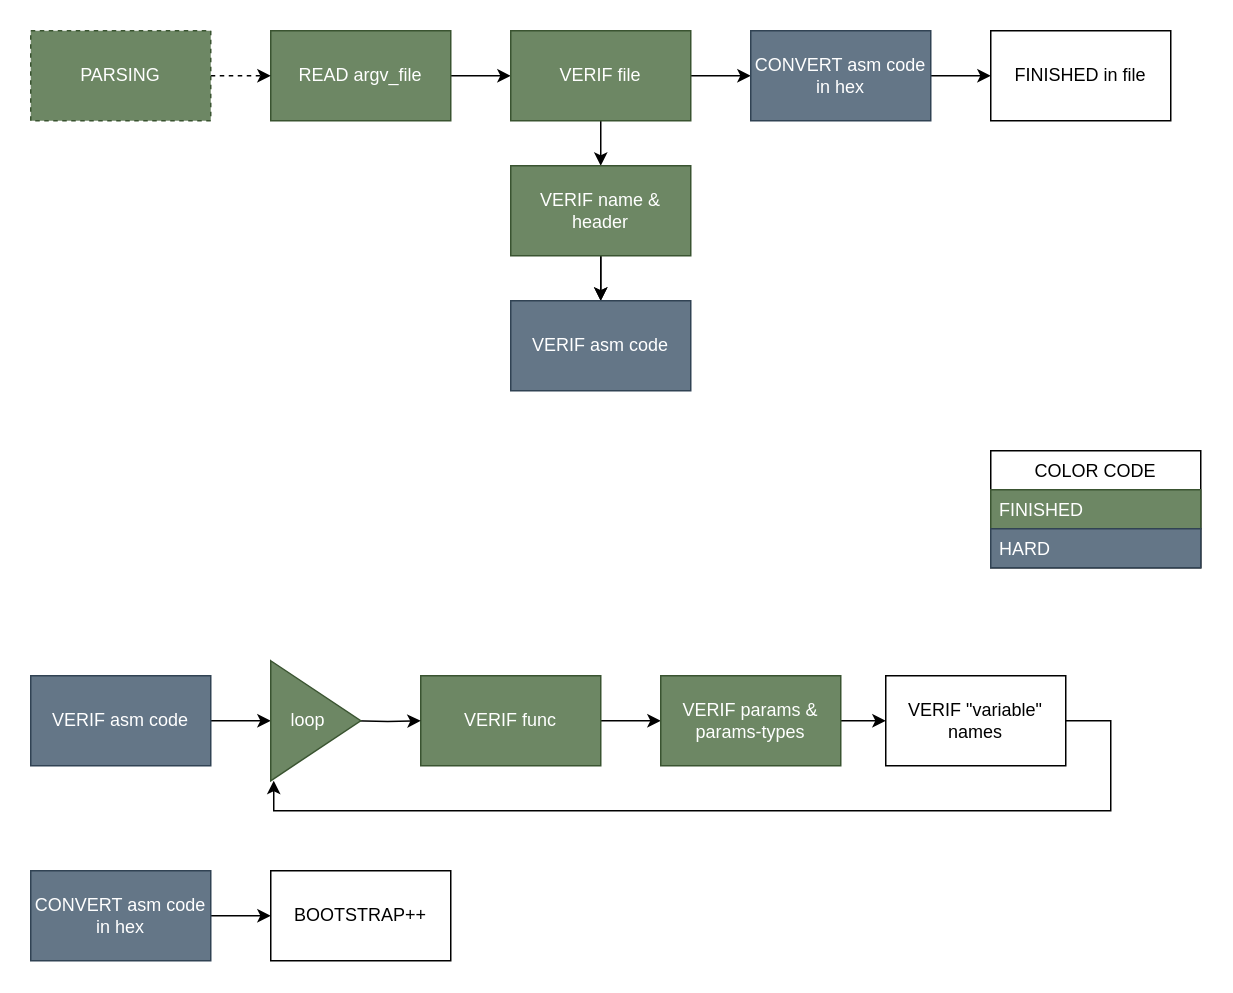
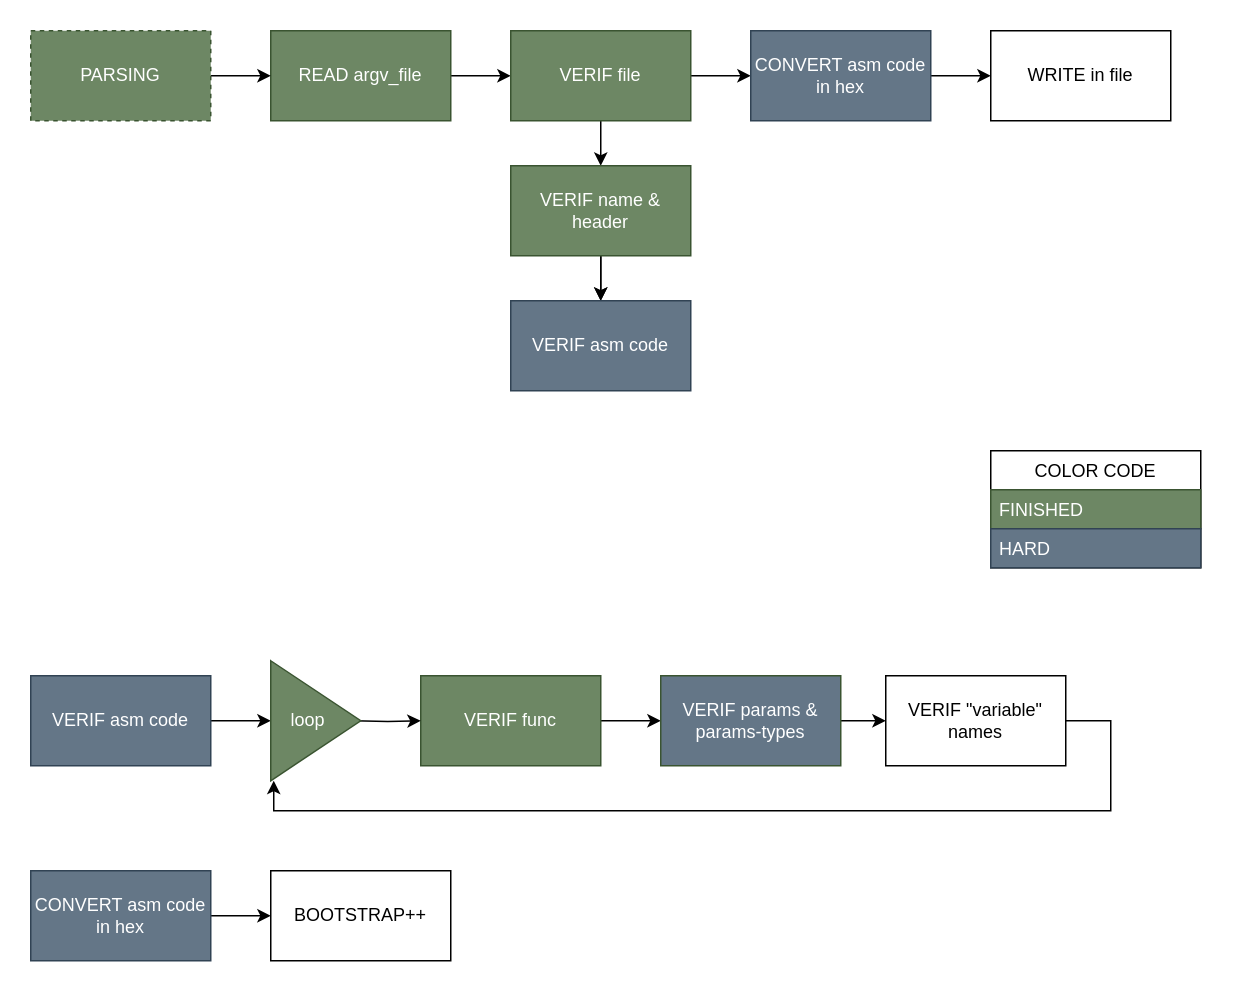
(235, 76) -> (235, 76)
(1081, 76) -> (1081, 76)
(751, 721) -> (751, 721)
